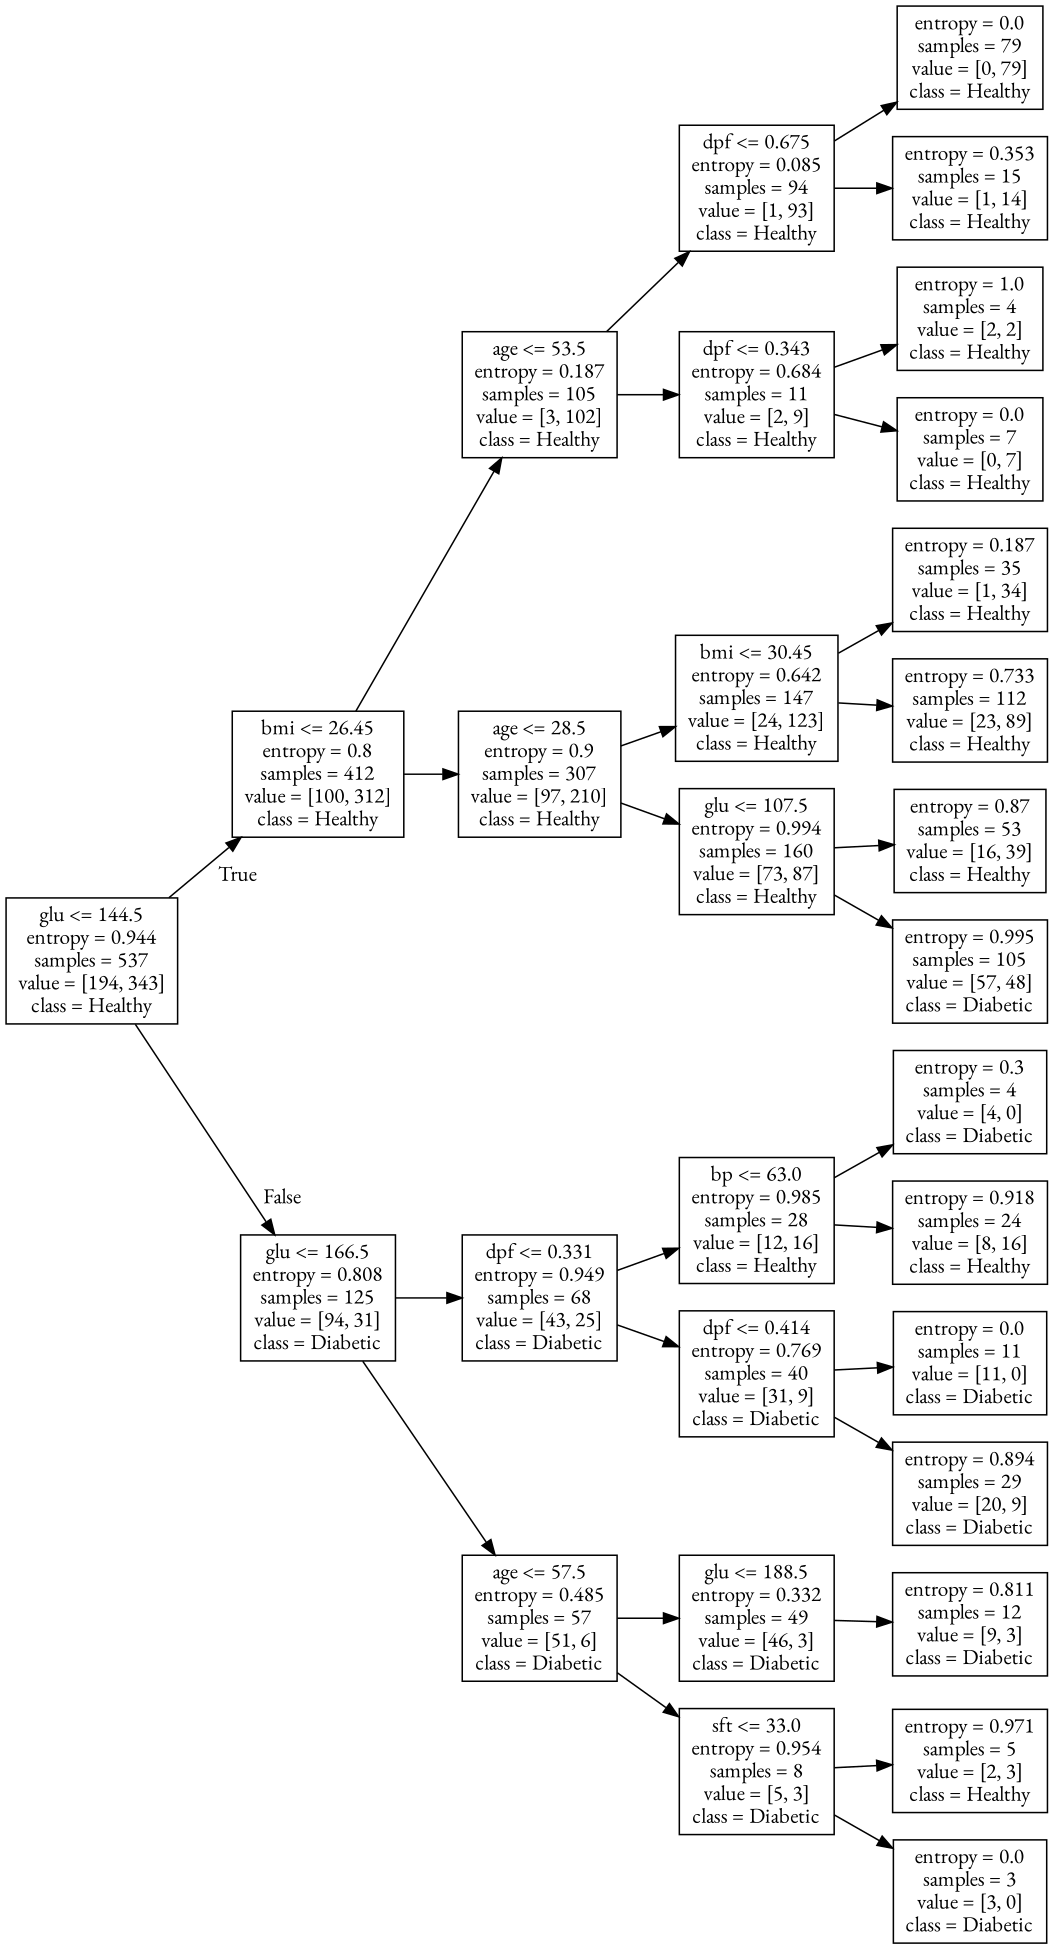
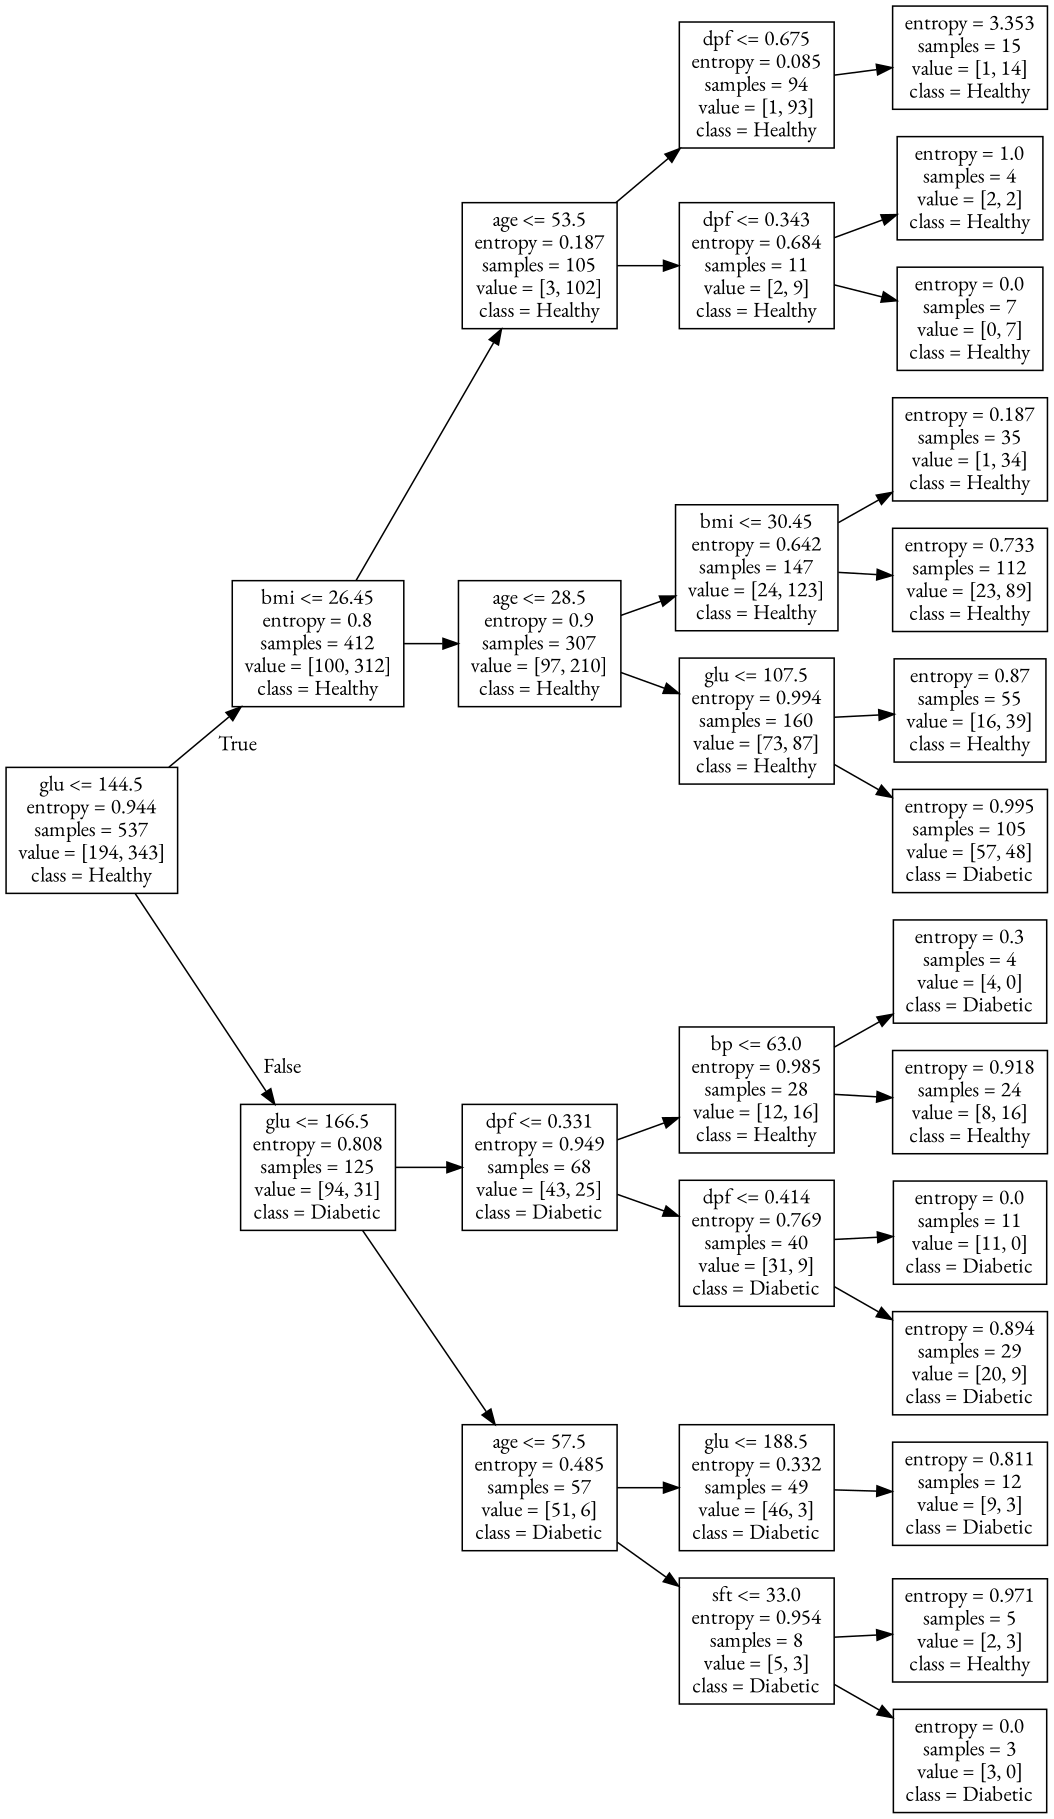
(970, 58) -> none
(970, 188) -> (970, 58)
(970, 841) -> (970, 710)
